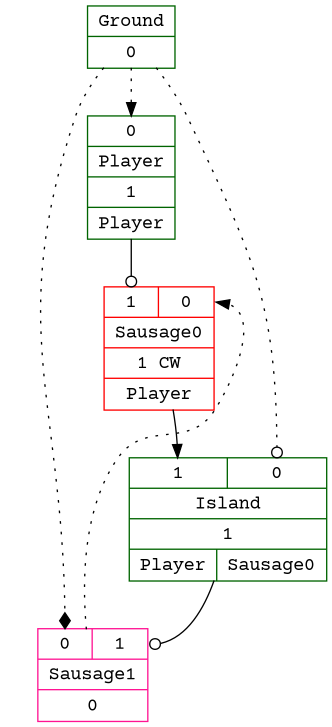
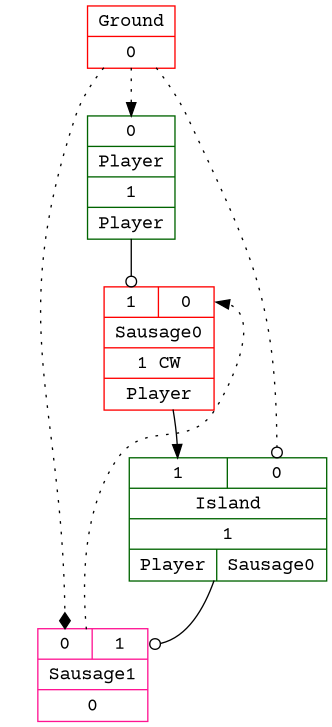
(131, 37) -> (131, 37)
